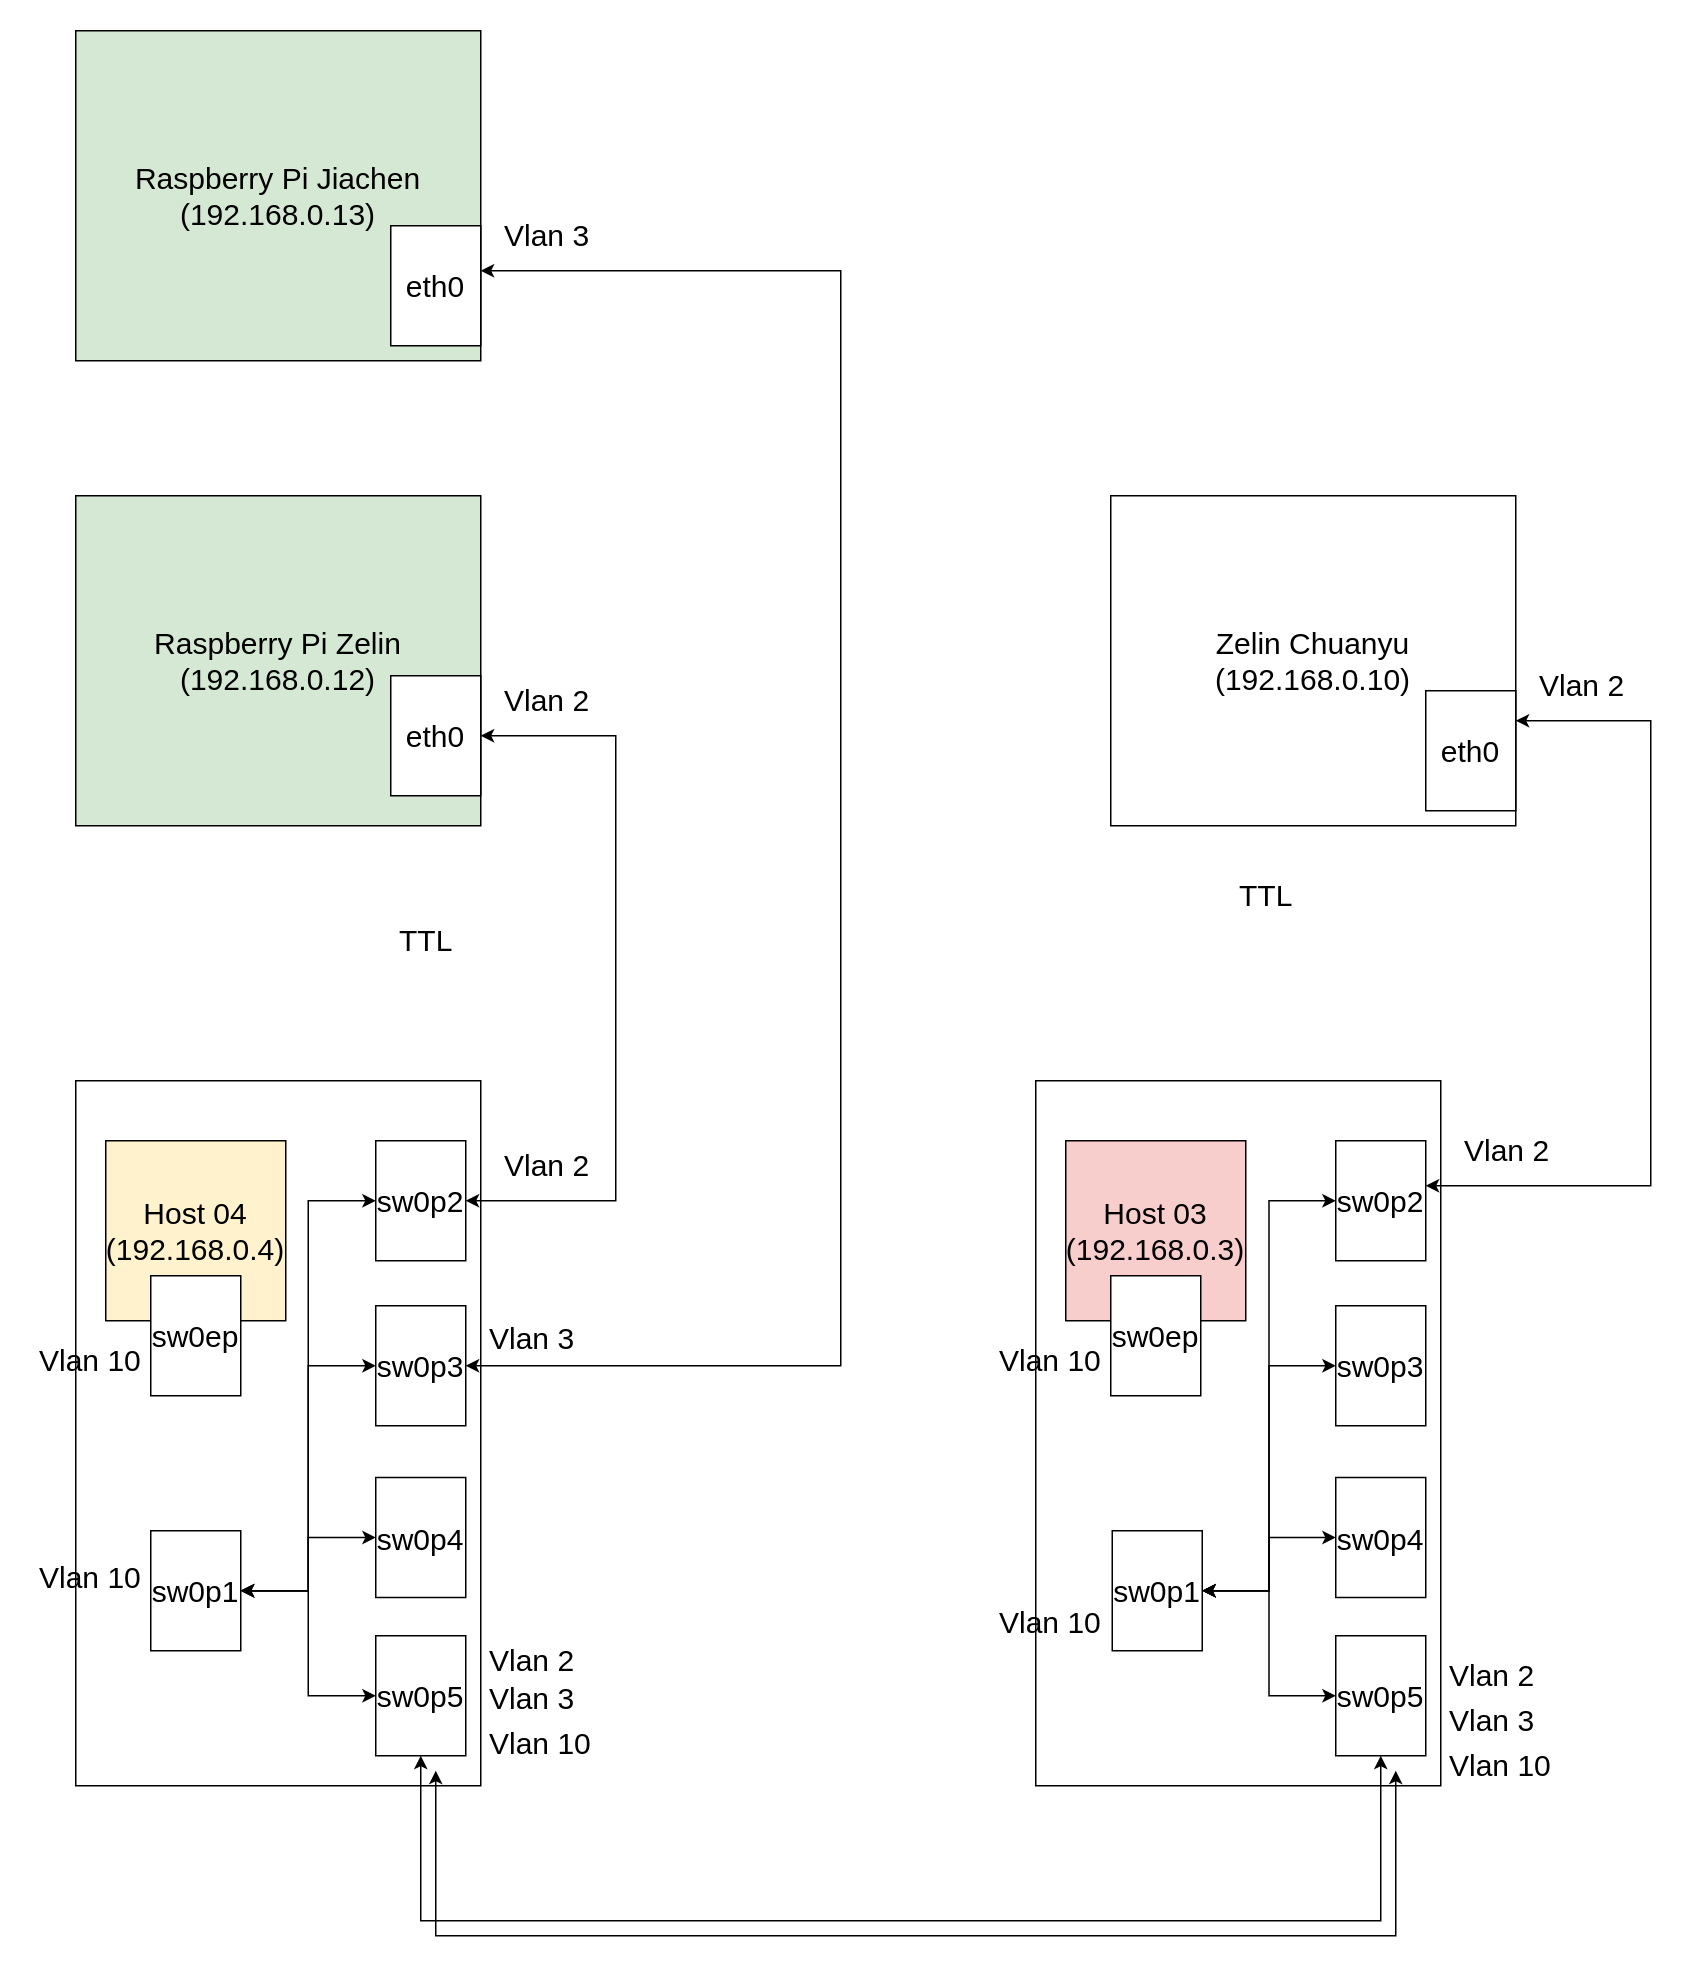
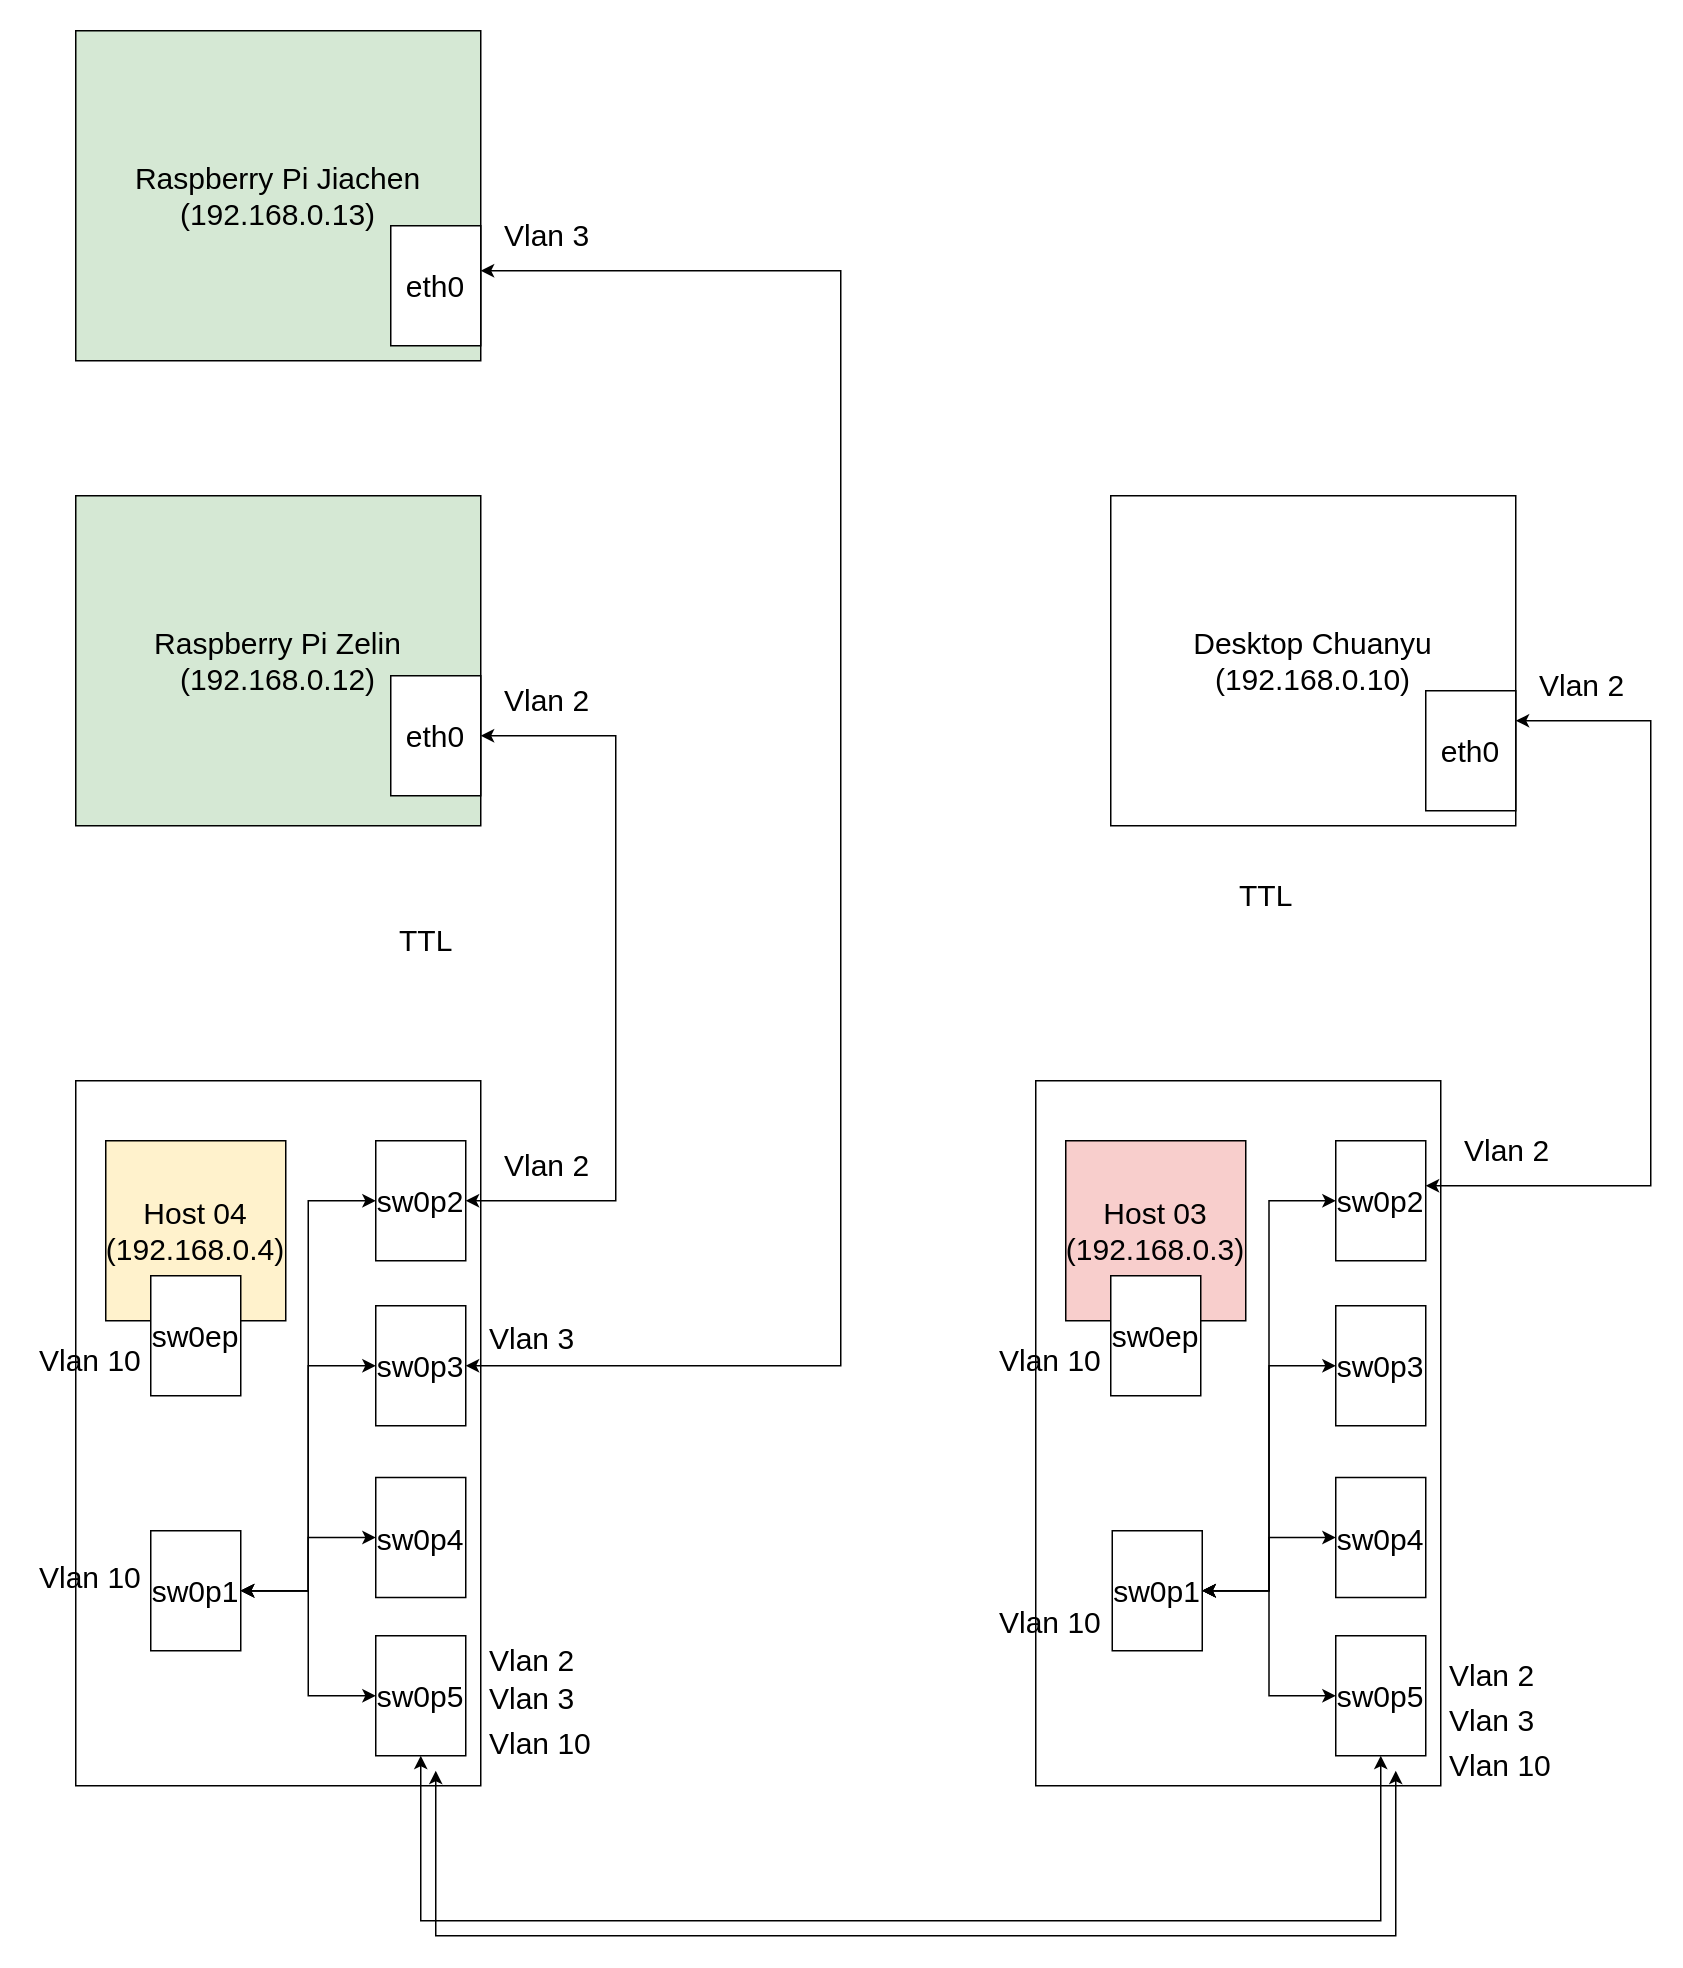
(1313, 661) -> (1313, 661)
